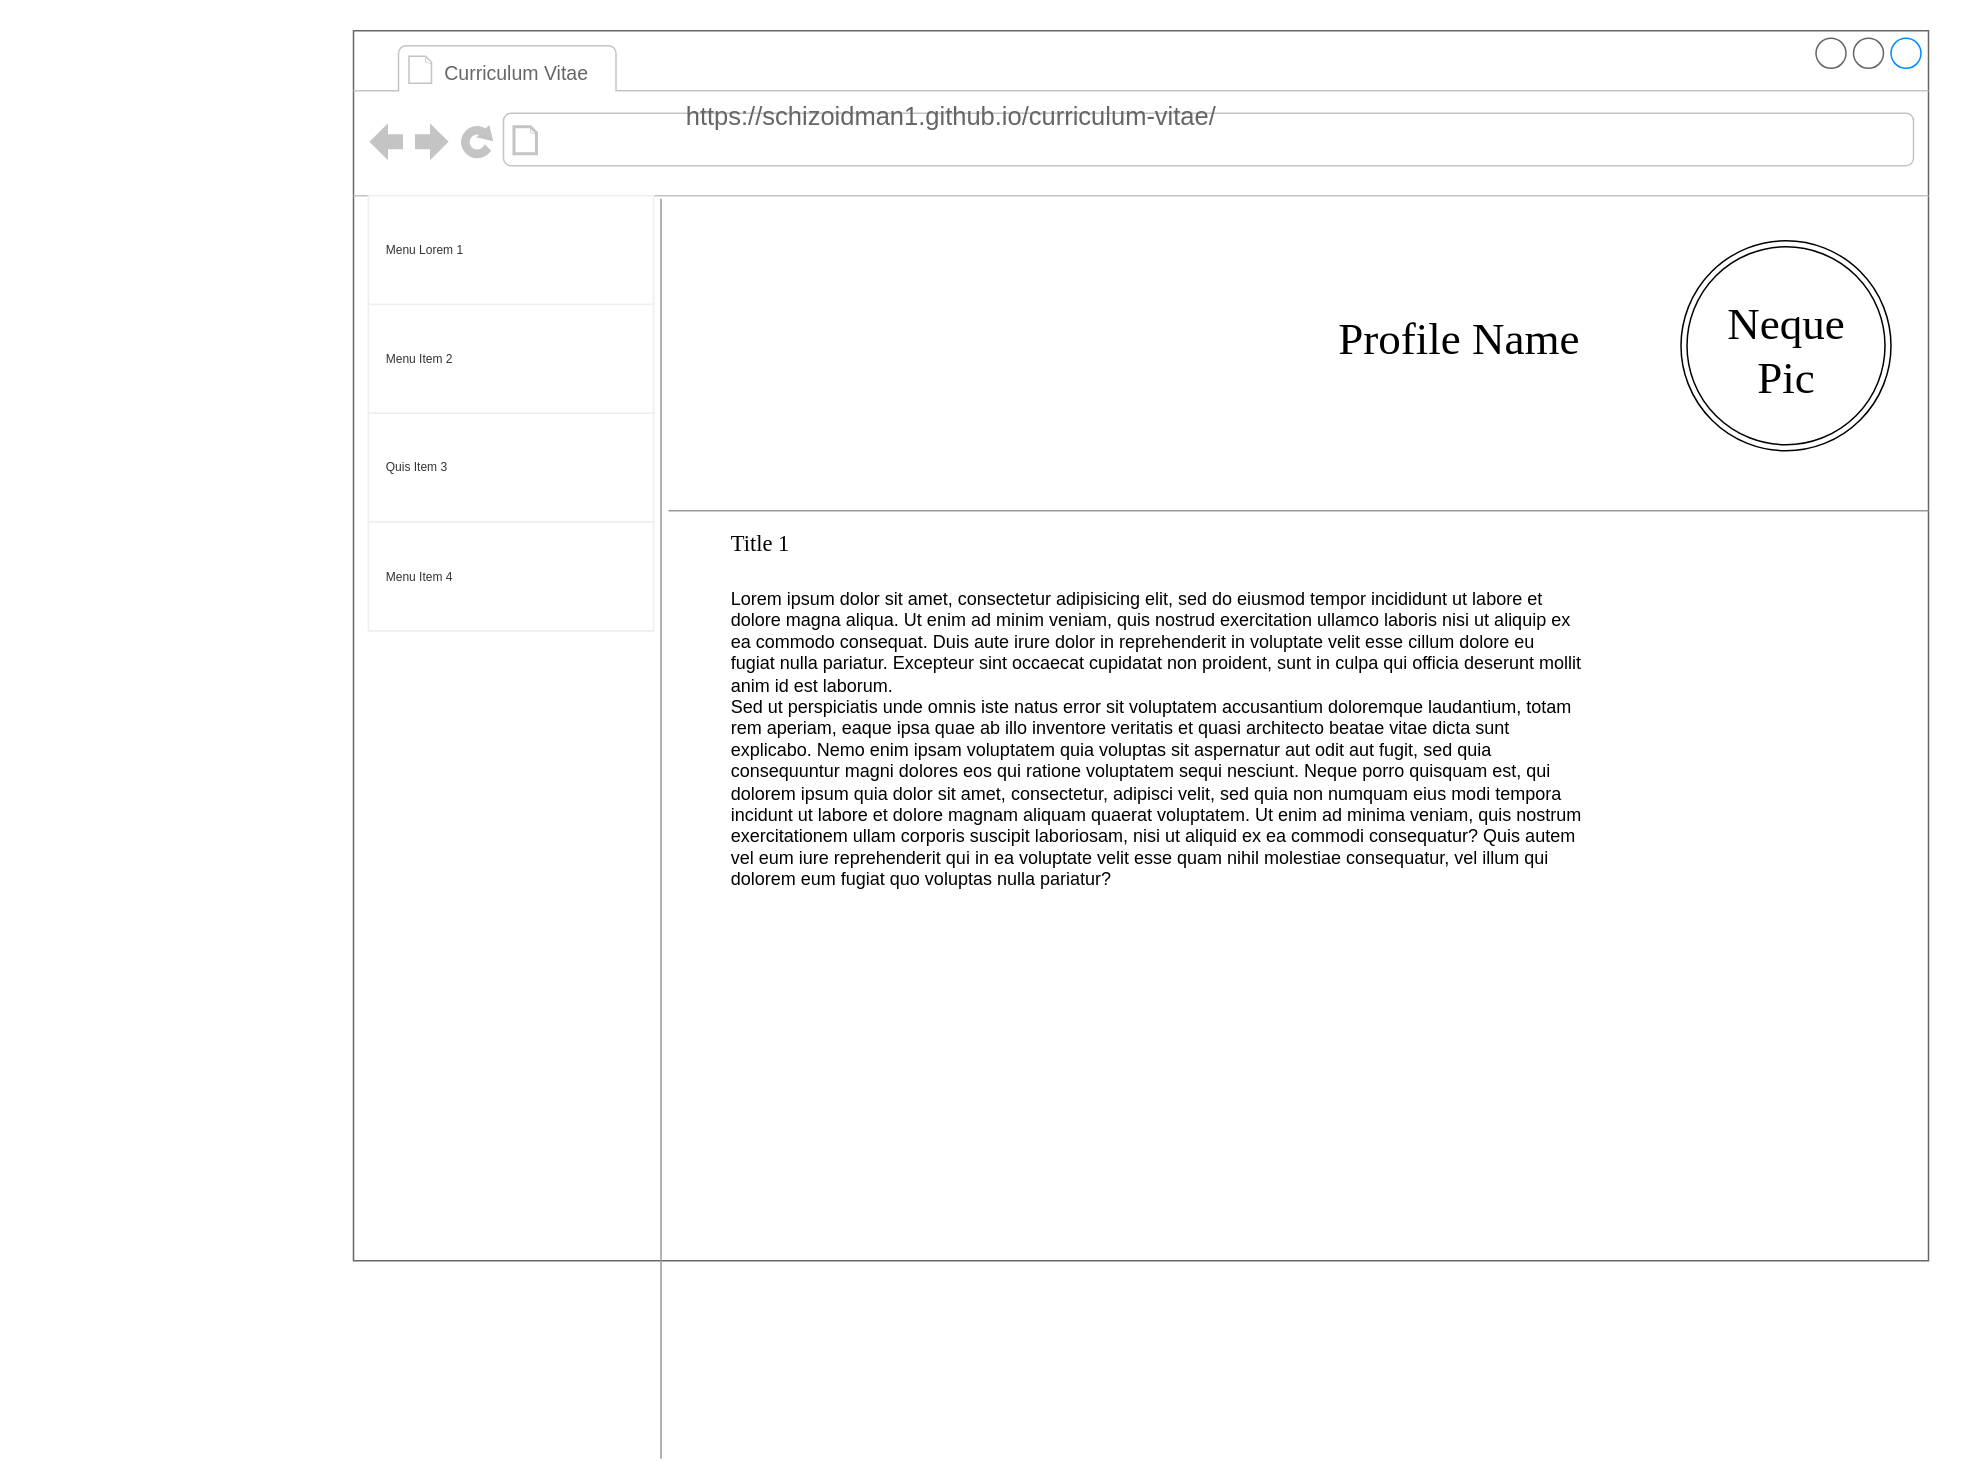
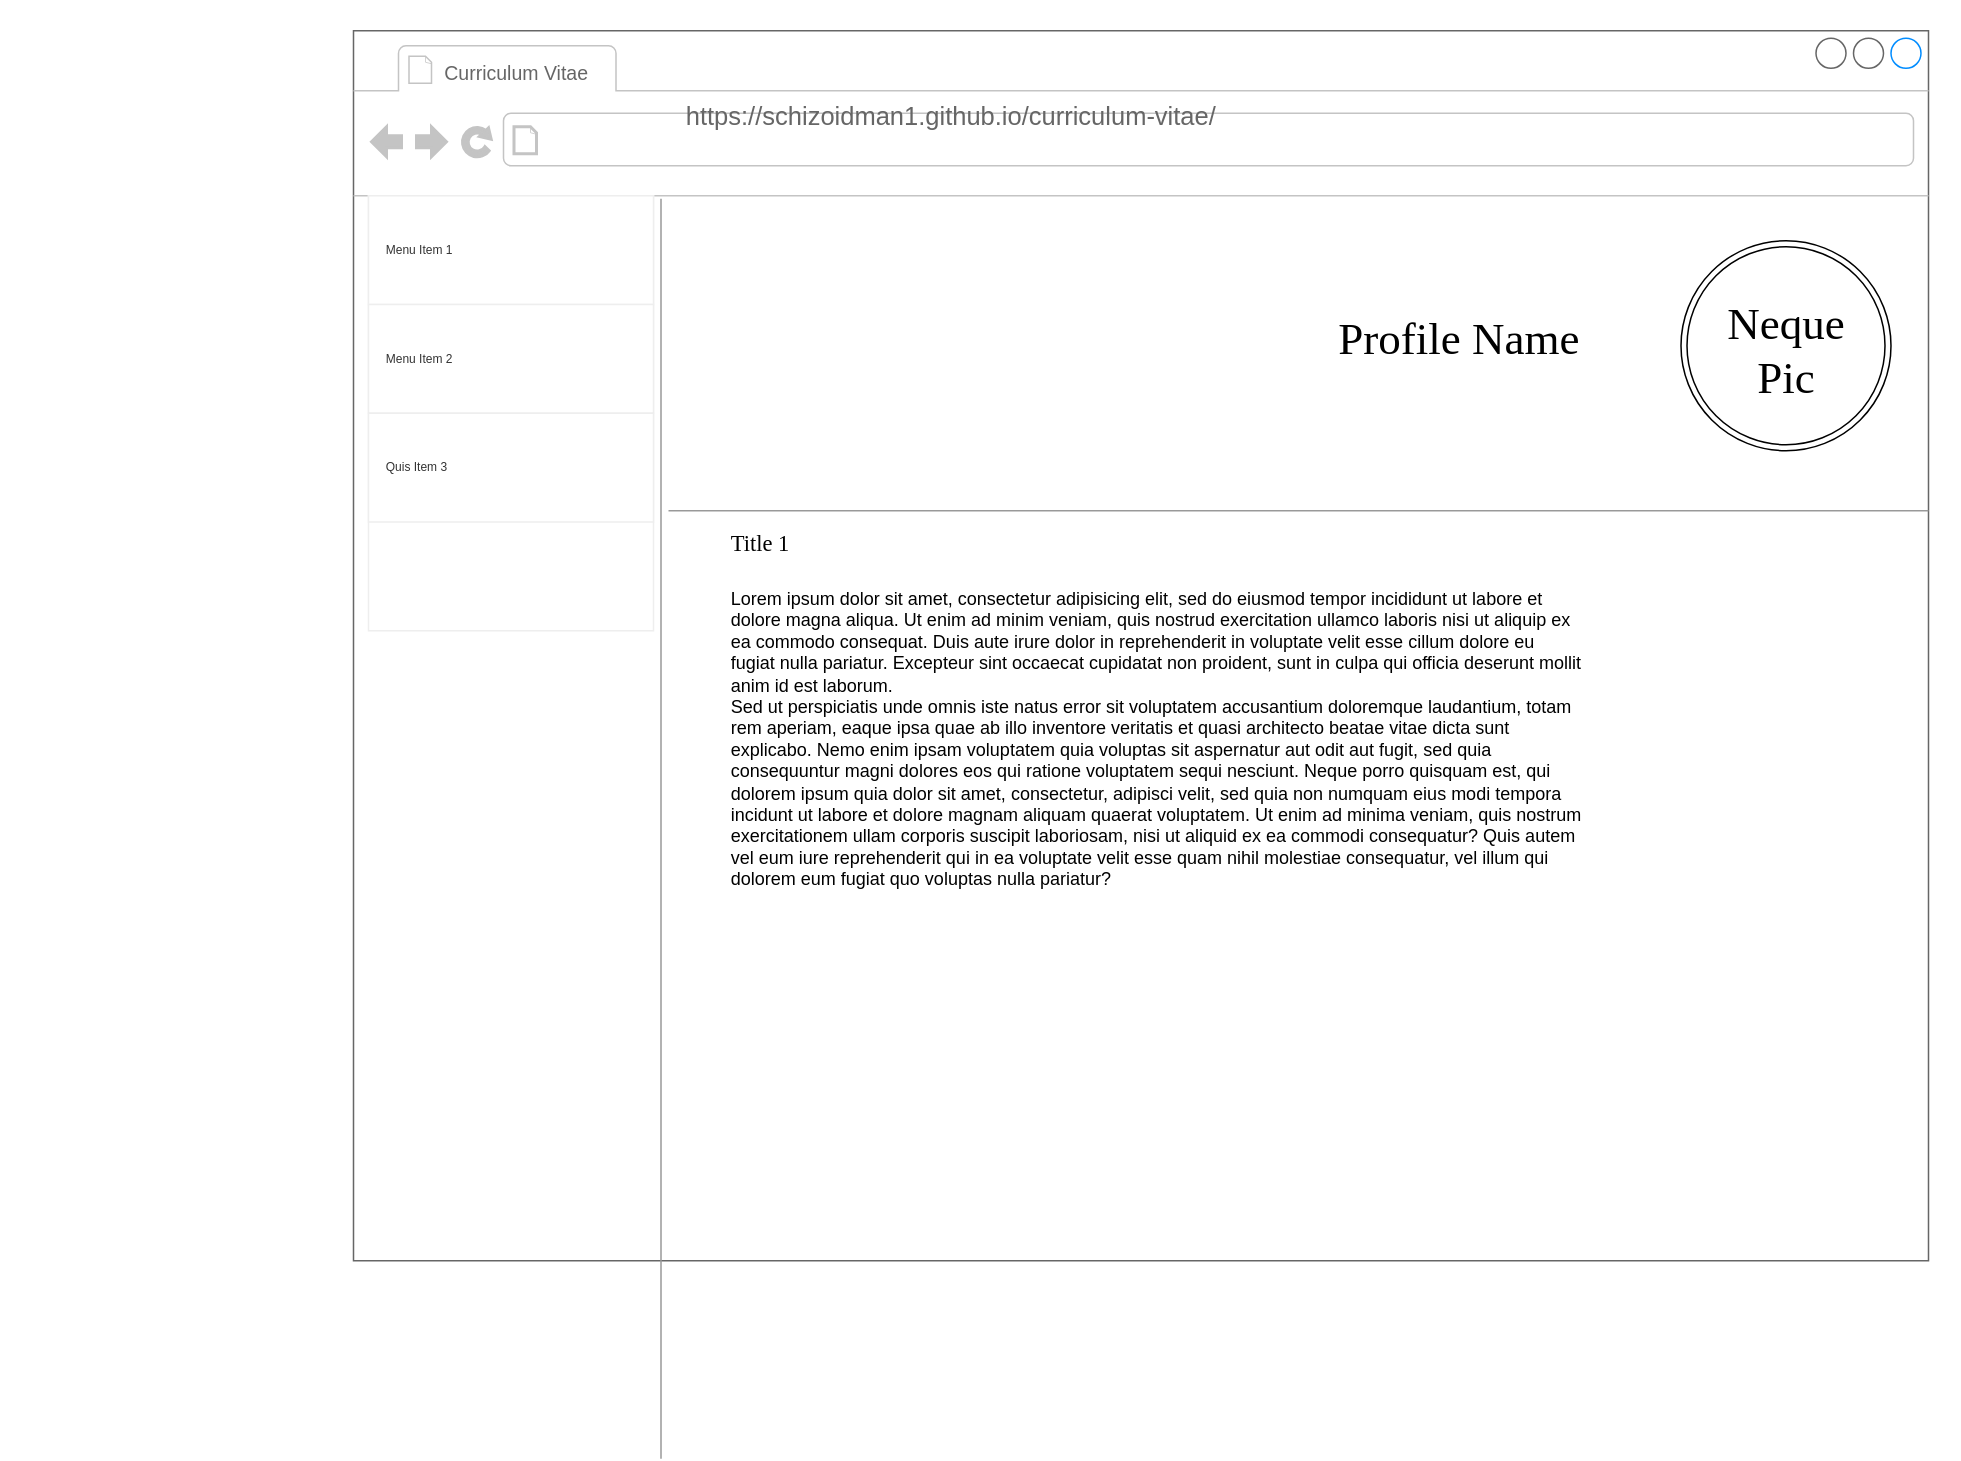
(423, 250) -> (420, 250)
(511, 576) -> none
